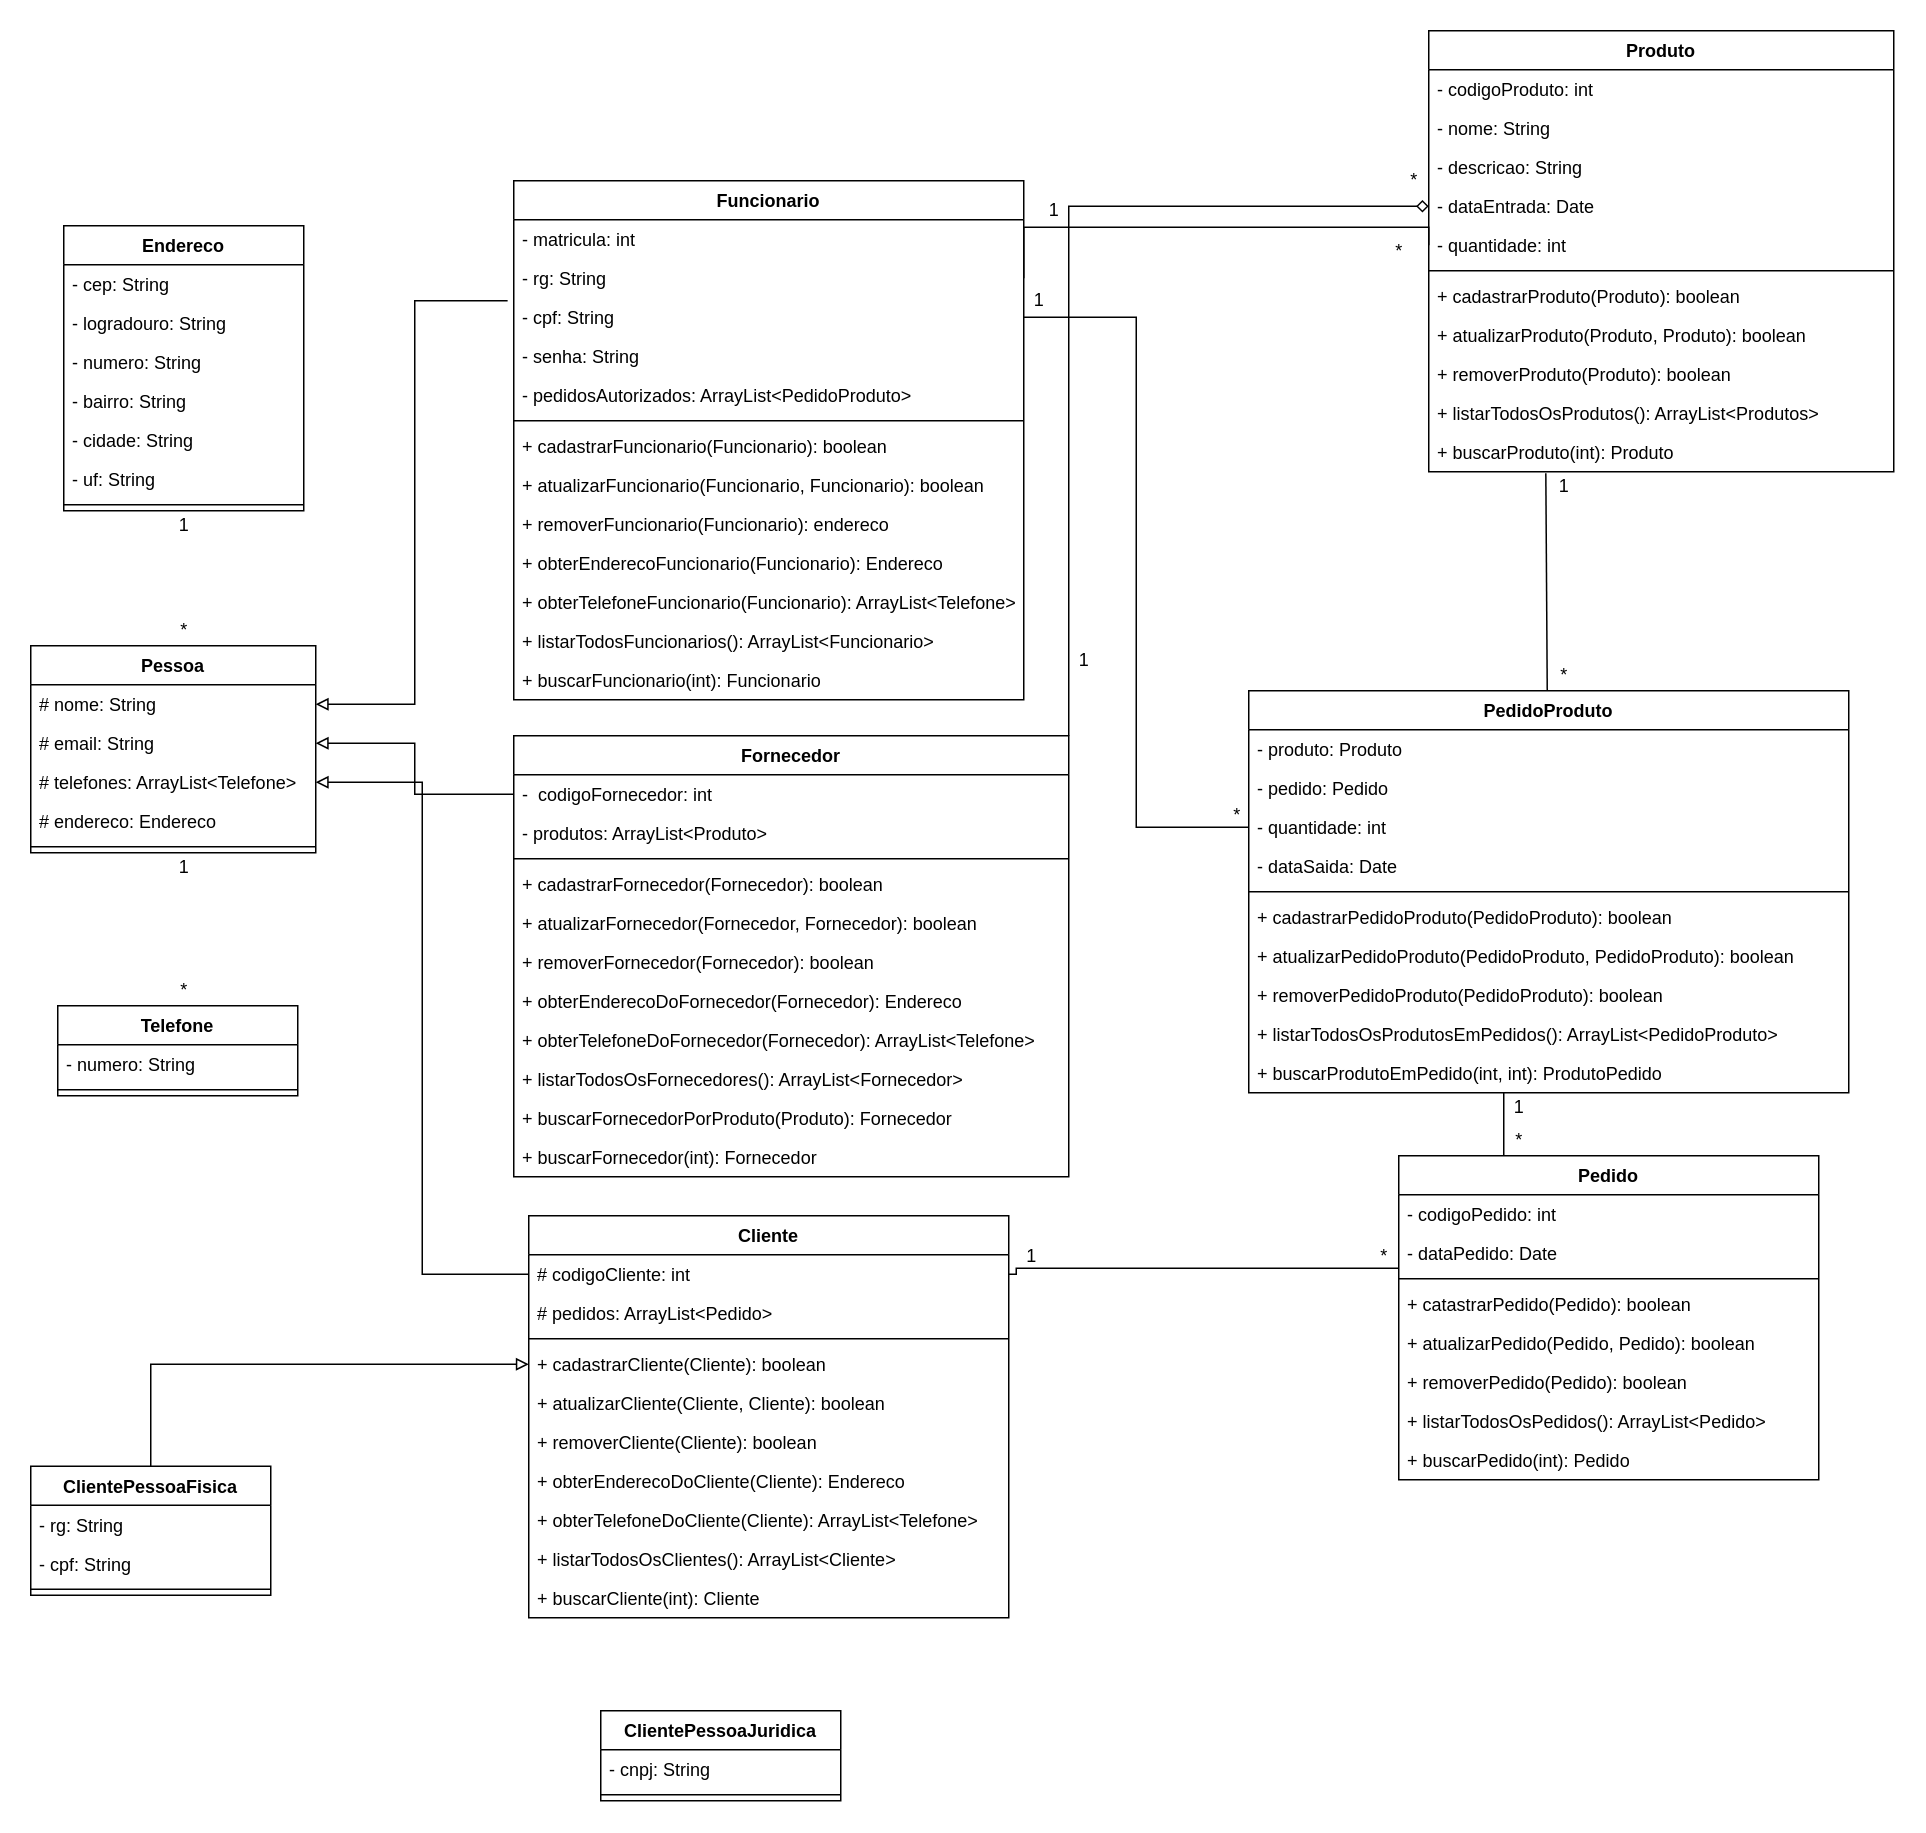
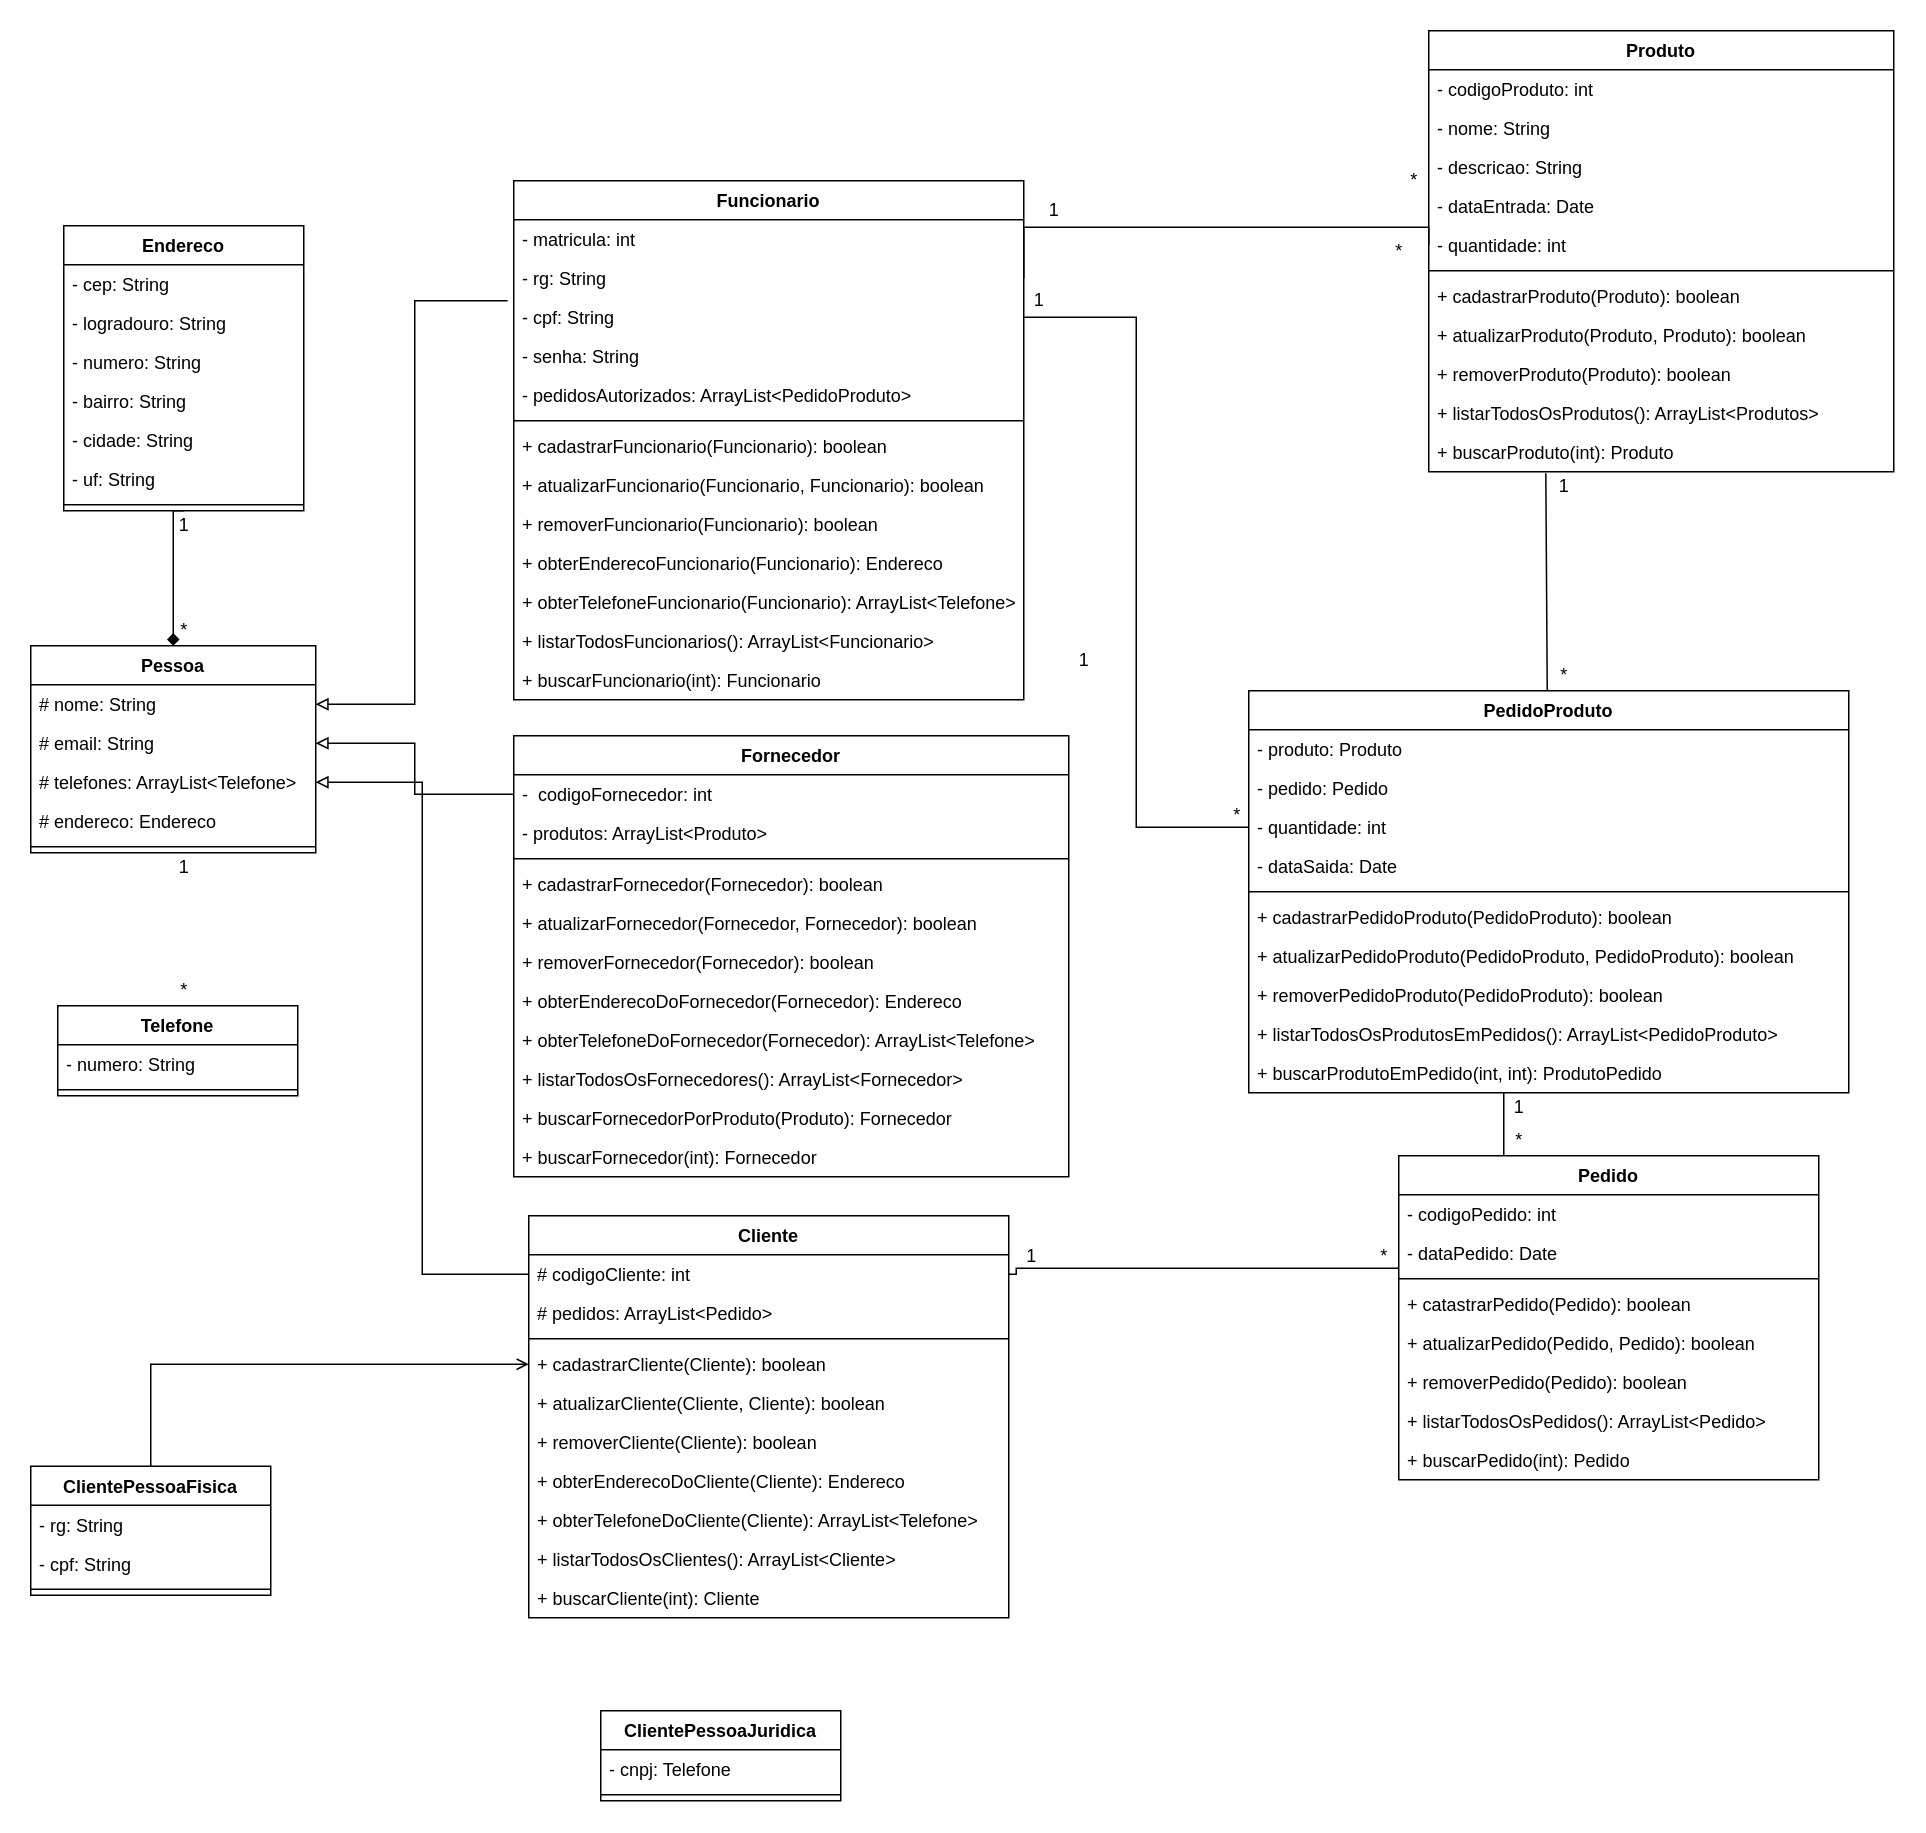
(1069, 297) -> none
(722, 525) -> (715, 525)
none -> (173, 574)
(515, 1364) -> (519, 1364)
(670, 1770) -> (680, 1770)
